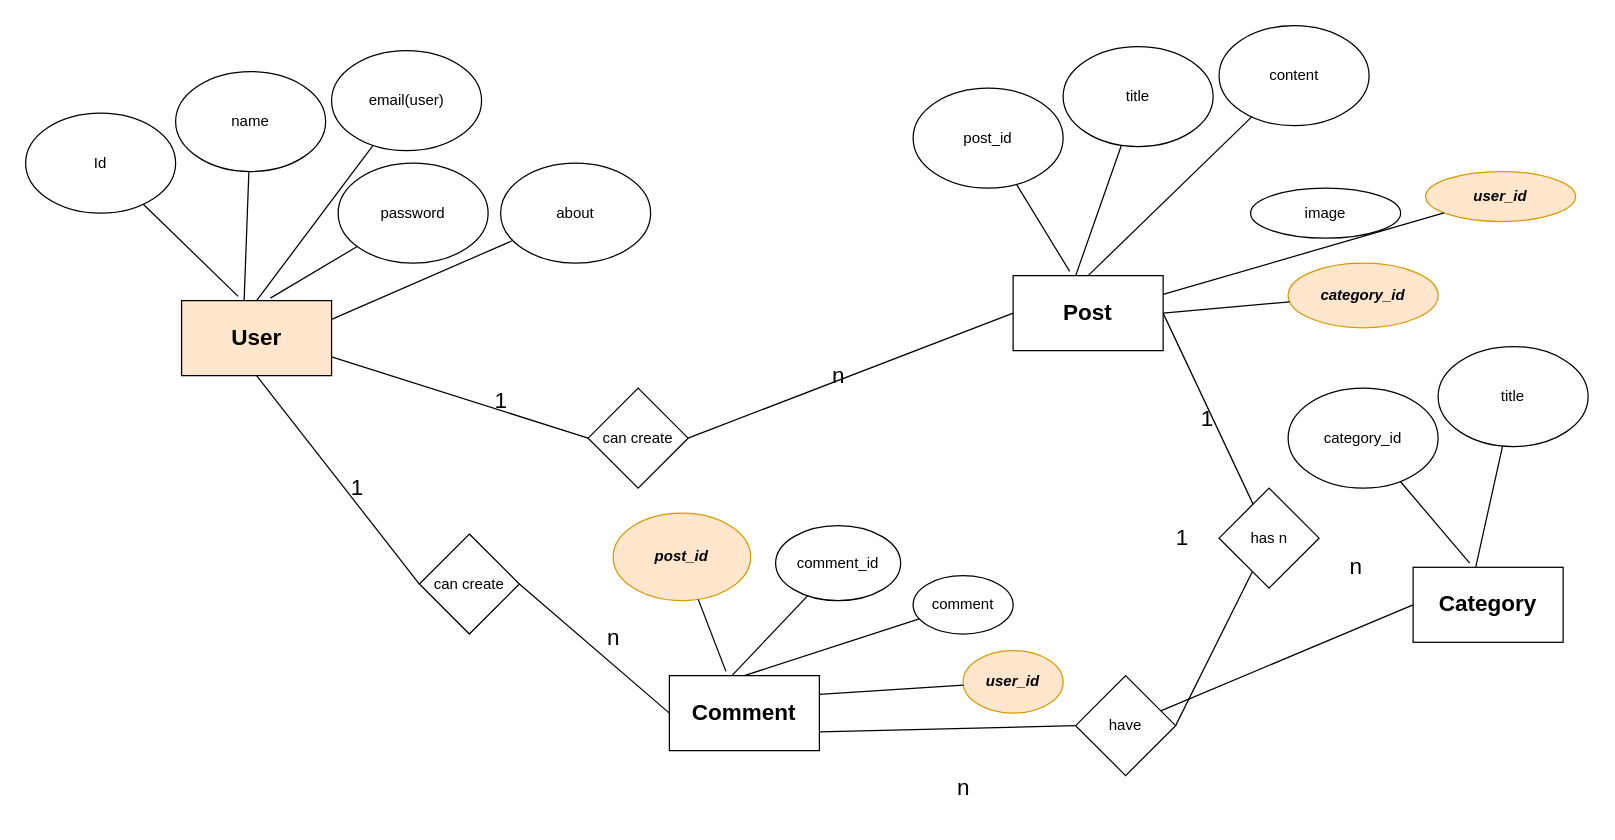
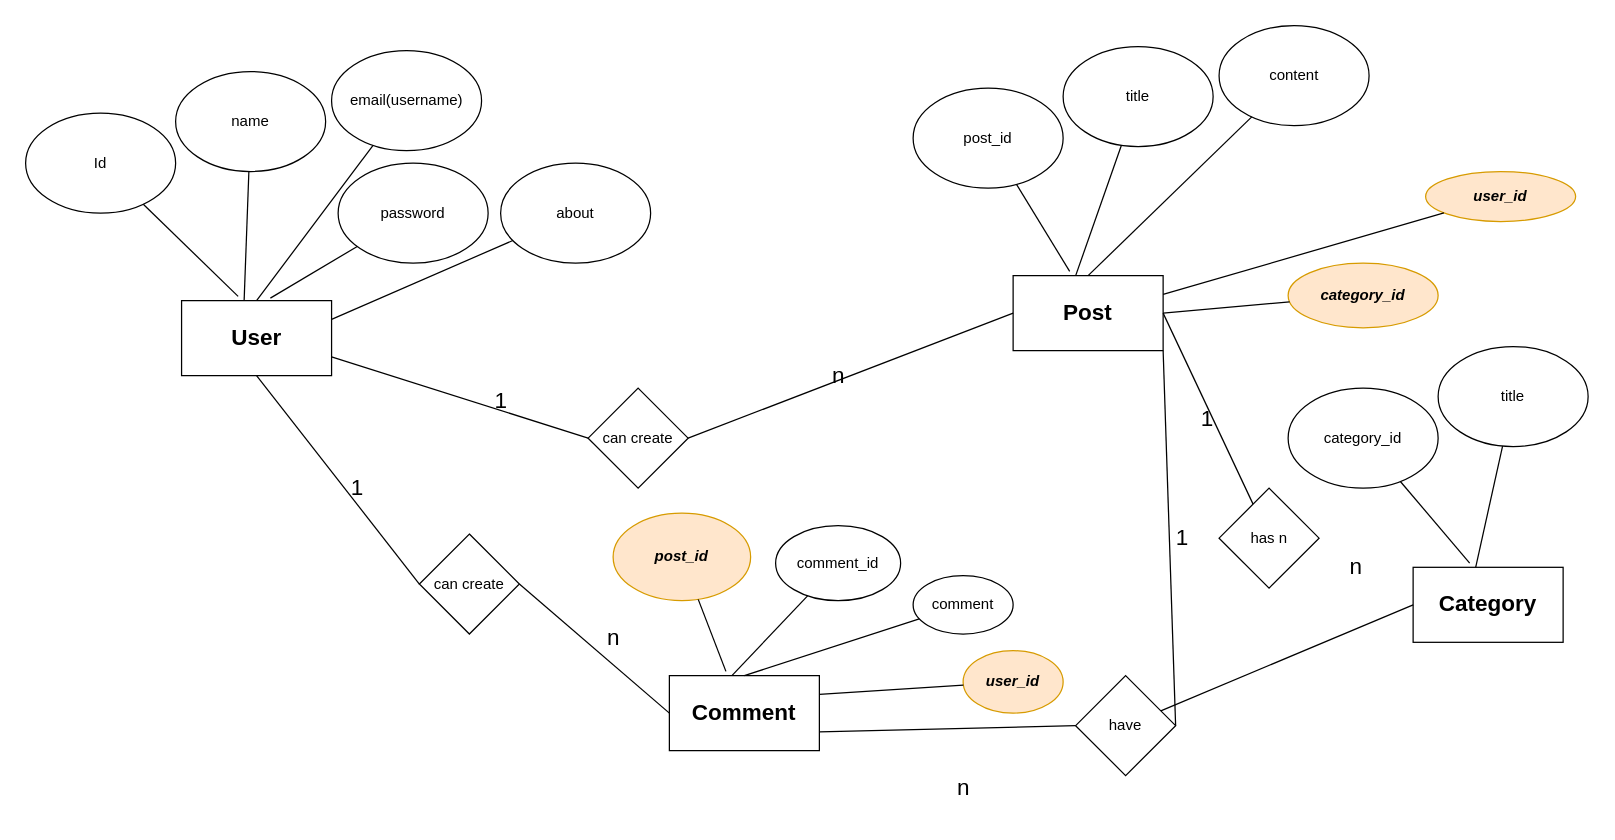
(407, 101) -> (407, 101)
(1326, 213) -> none
(257, 338) -> (257, 338)
(1214, 649) -> (1169, 539)
